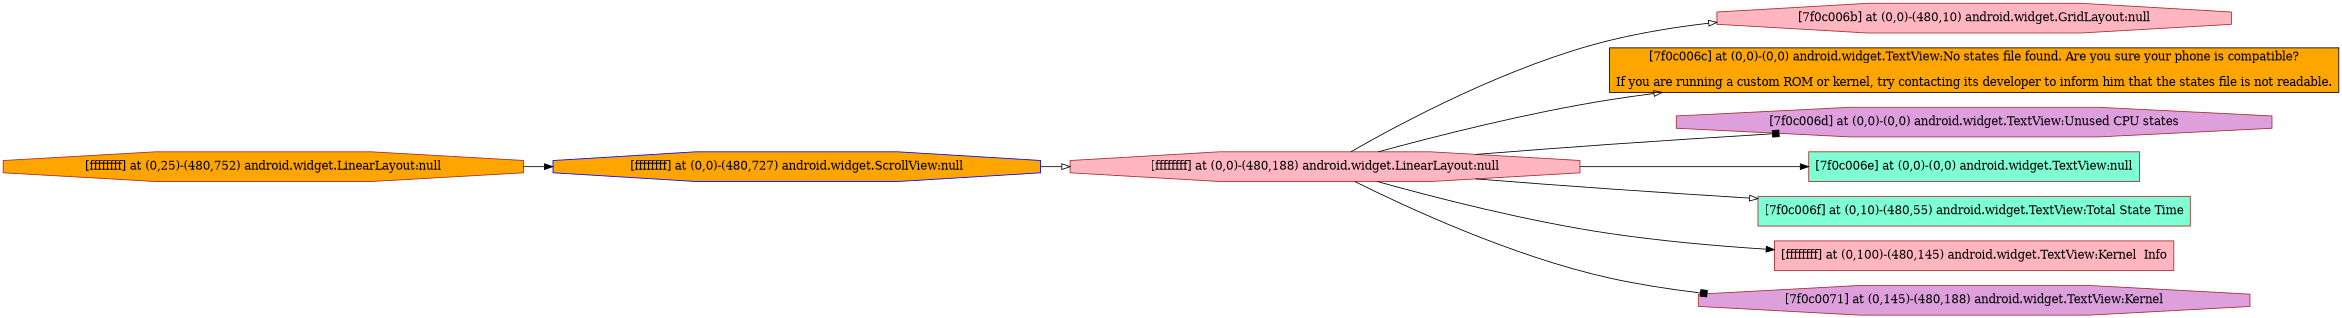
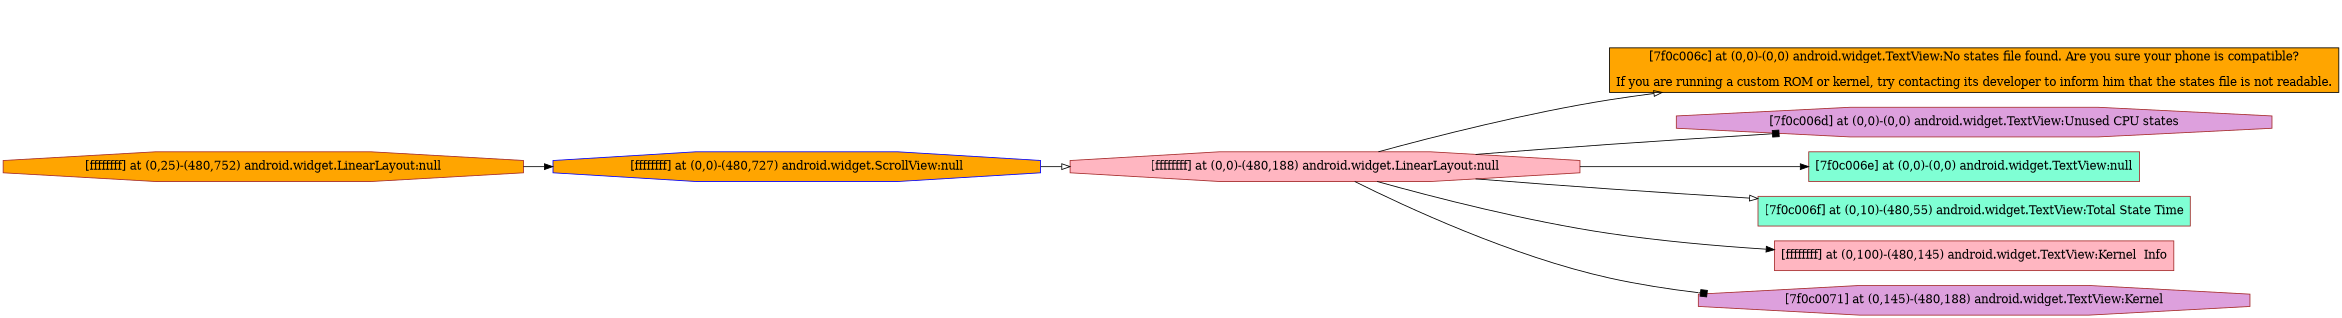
(1974, 18) -> none
